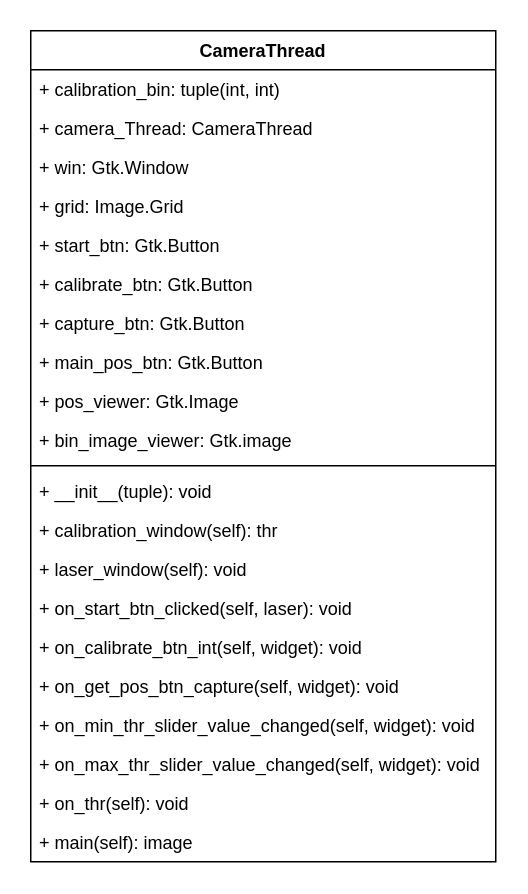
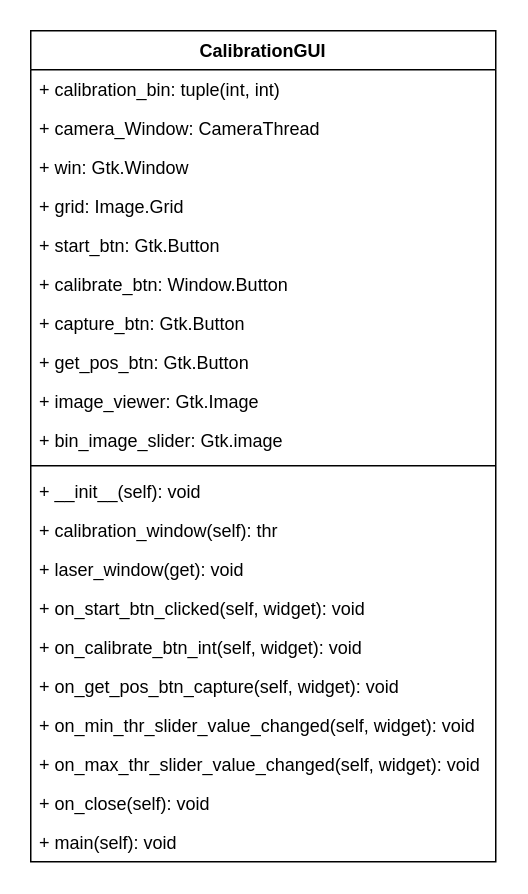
(263, 51) -> (263, 51)
(178, 129) -> (176, 129)
(161, 285) -> (174, 285)
(158, 363) -> (156, 363)
(143, 402) -> (151, 402)
(166, 441) -> (164, 441)
(139, 492) -> (134, 492)
(154, 570) -> (151, 570)
(222, 609) -> (227, 609)
(128, 804) -> (136, 804)
(121, 843) -> (116, 843)
